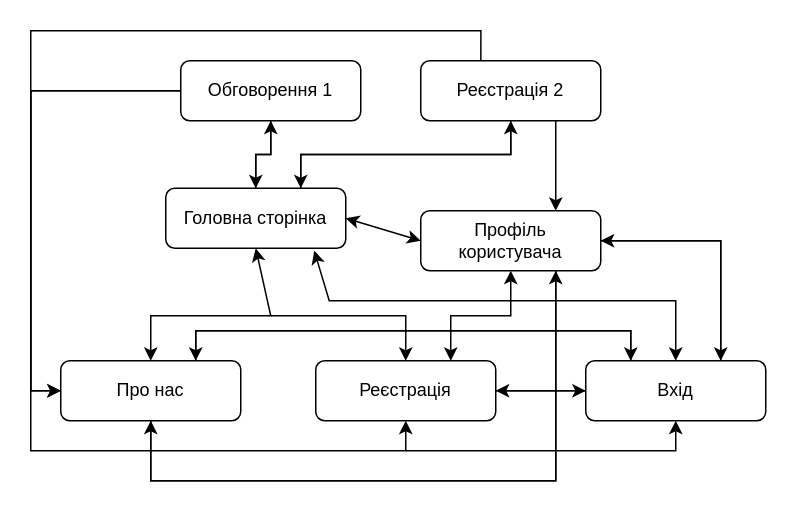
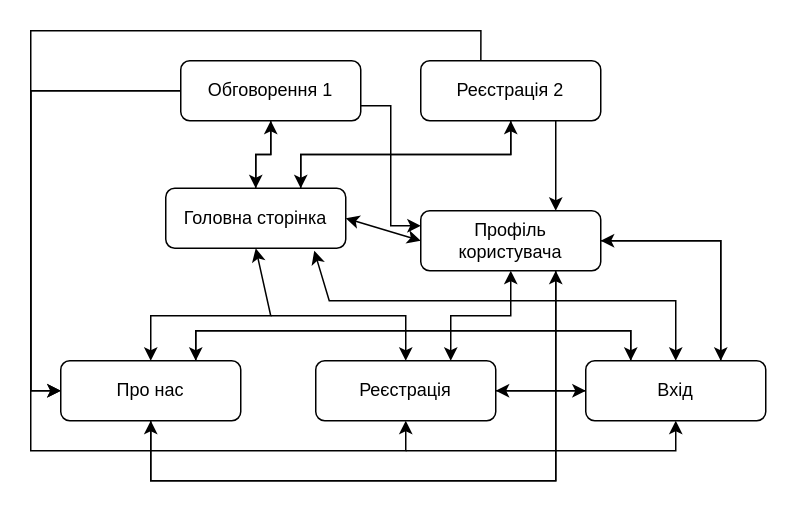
none -> (391, 161)
